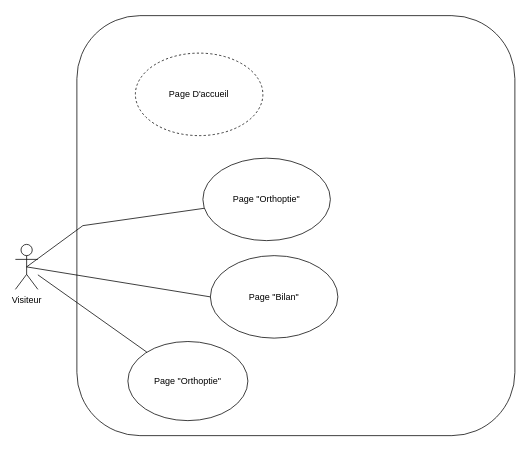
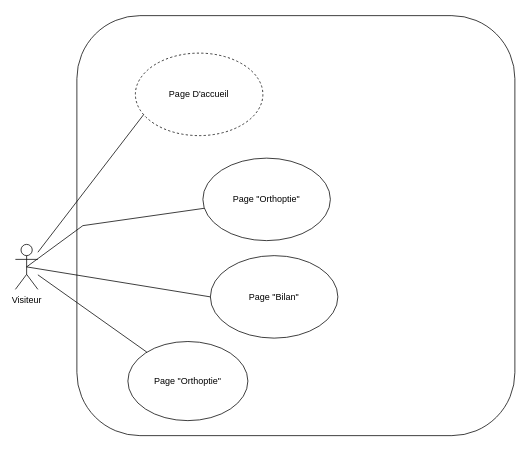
none -> (90, 184)
